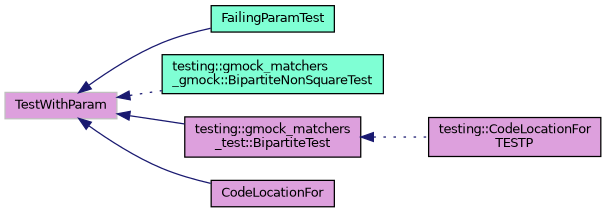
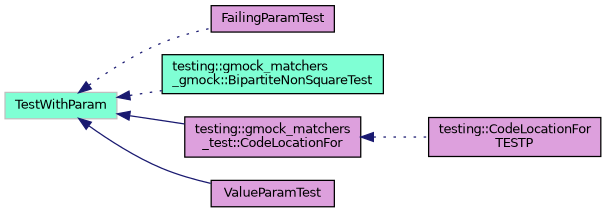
(273, 19) -> (273, 19)
(147, 50) -> (147, 50)
(61, 106) -> (61, 106)
(273, 137) -> (273, 137)
(273, 194) -> (273, 194)
